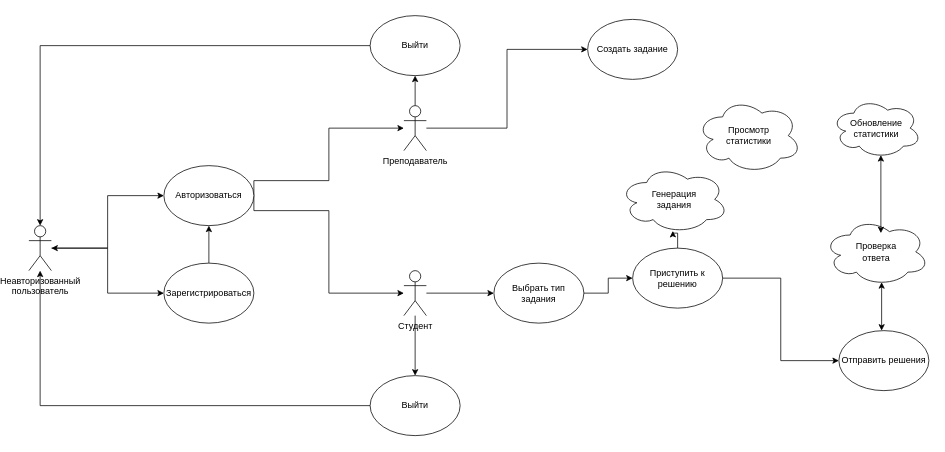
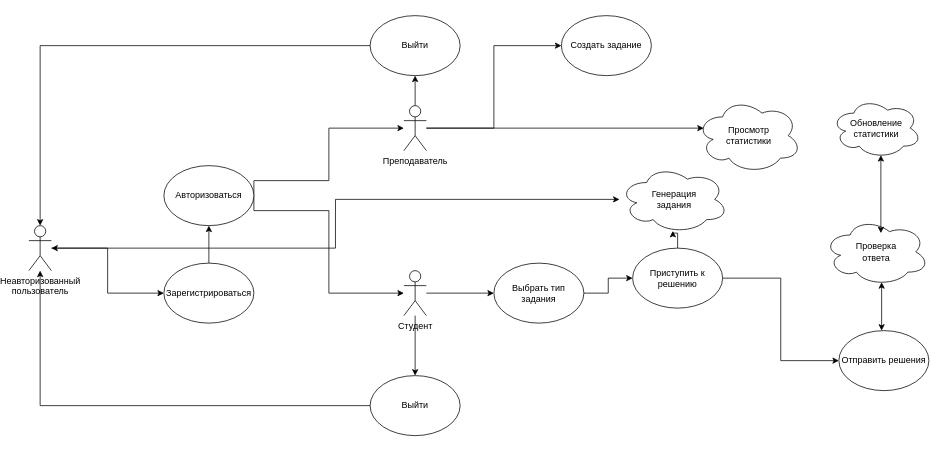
(633, 49) -> (606, 45)
none -> (697, 128)
(108, 195) -> (450, 199)
